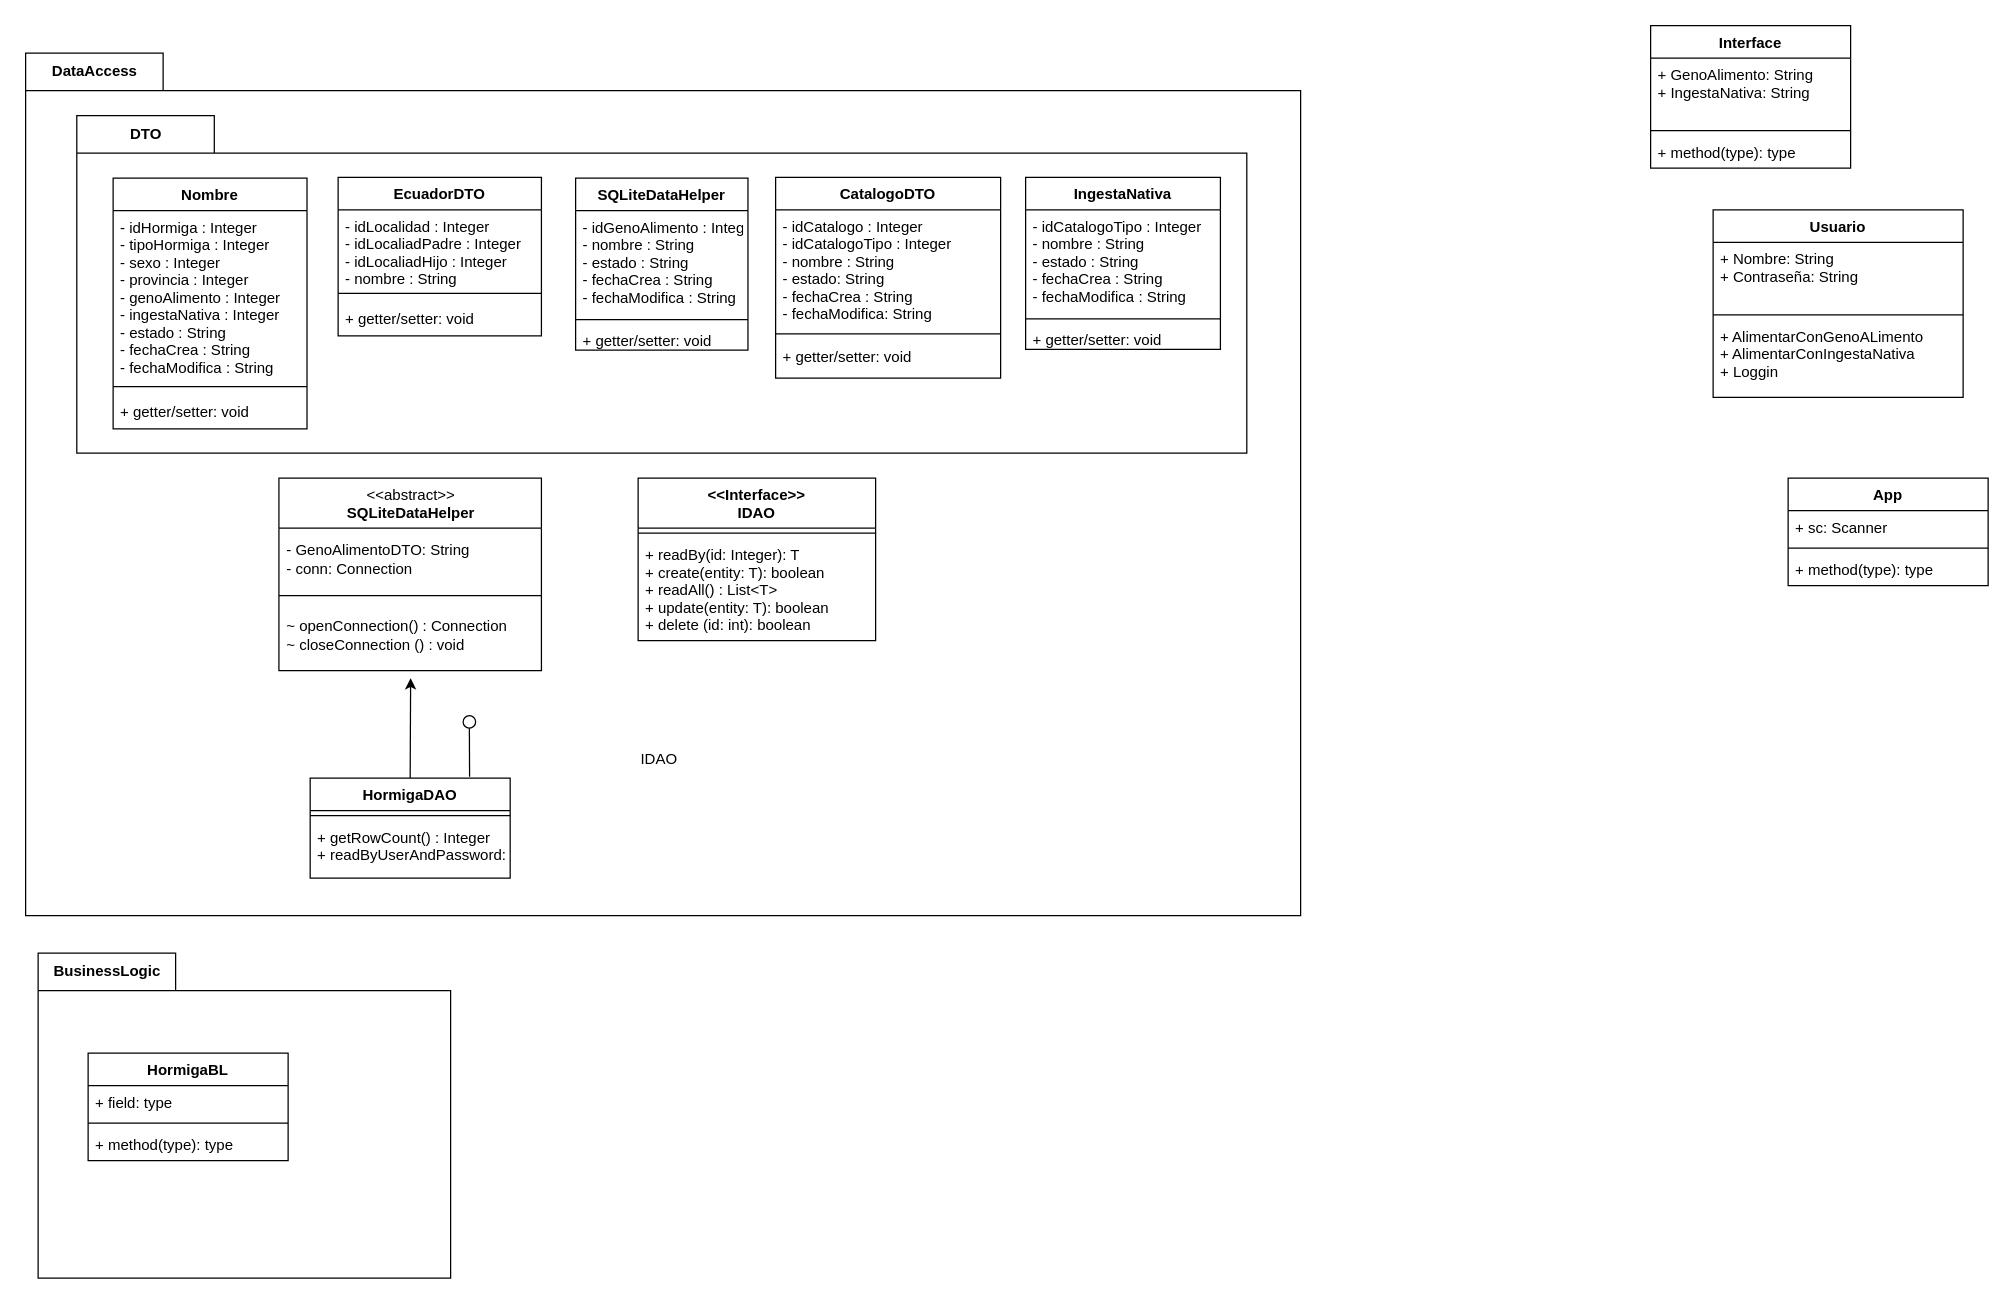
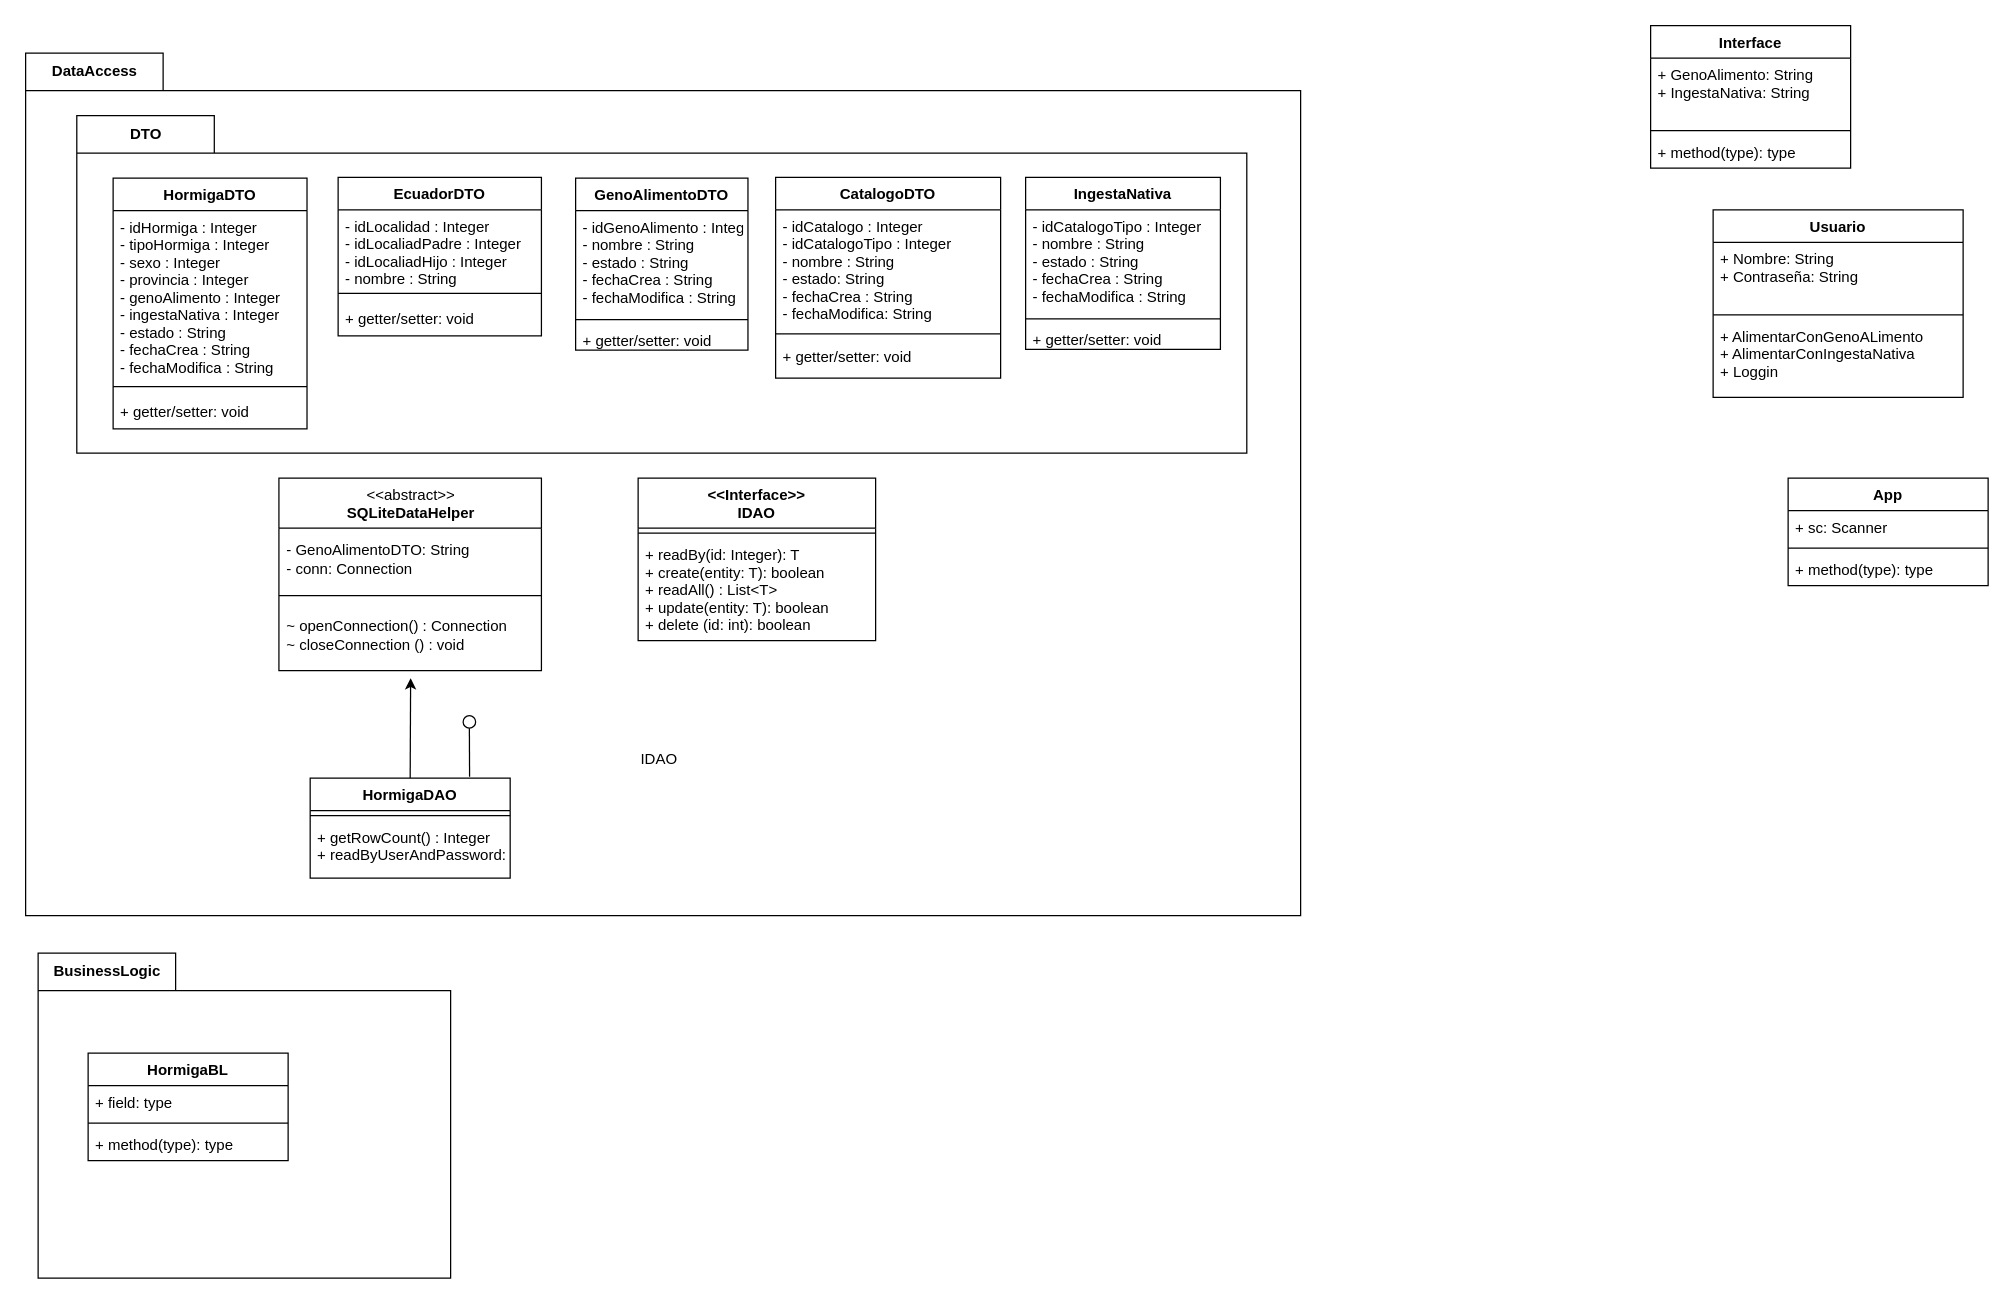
(209, 195) -> (209, 195)
(661, 195) -> (661, 195)
